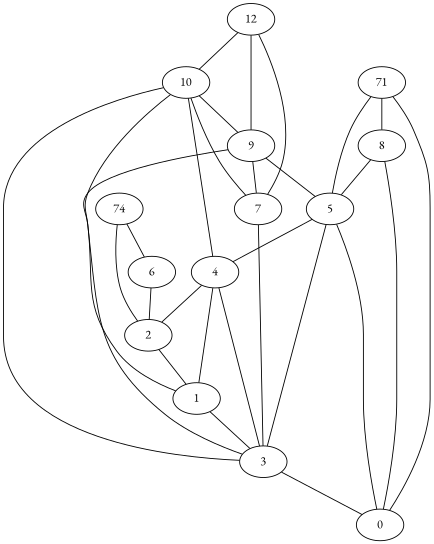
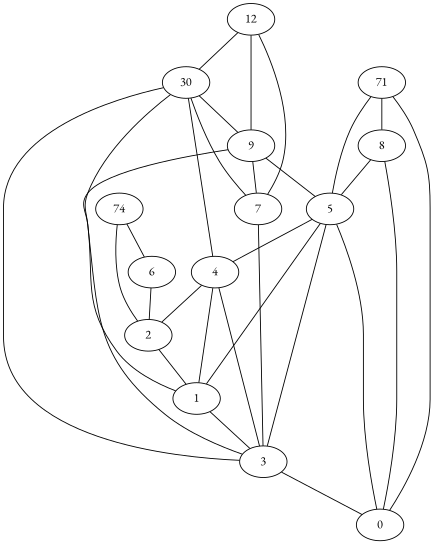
(186, 83) -> (186, 83)
none -> (266, 300)
